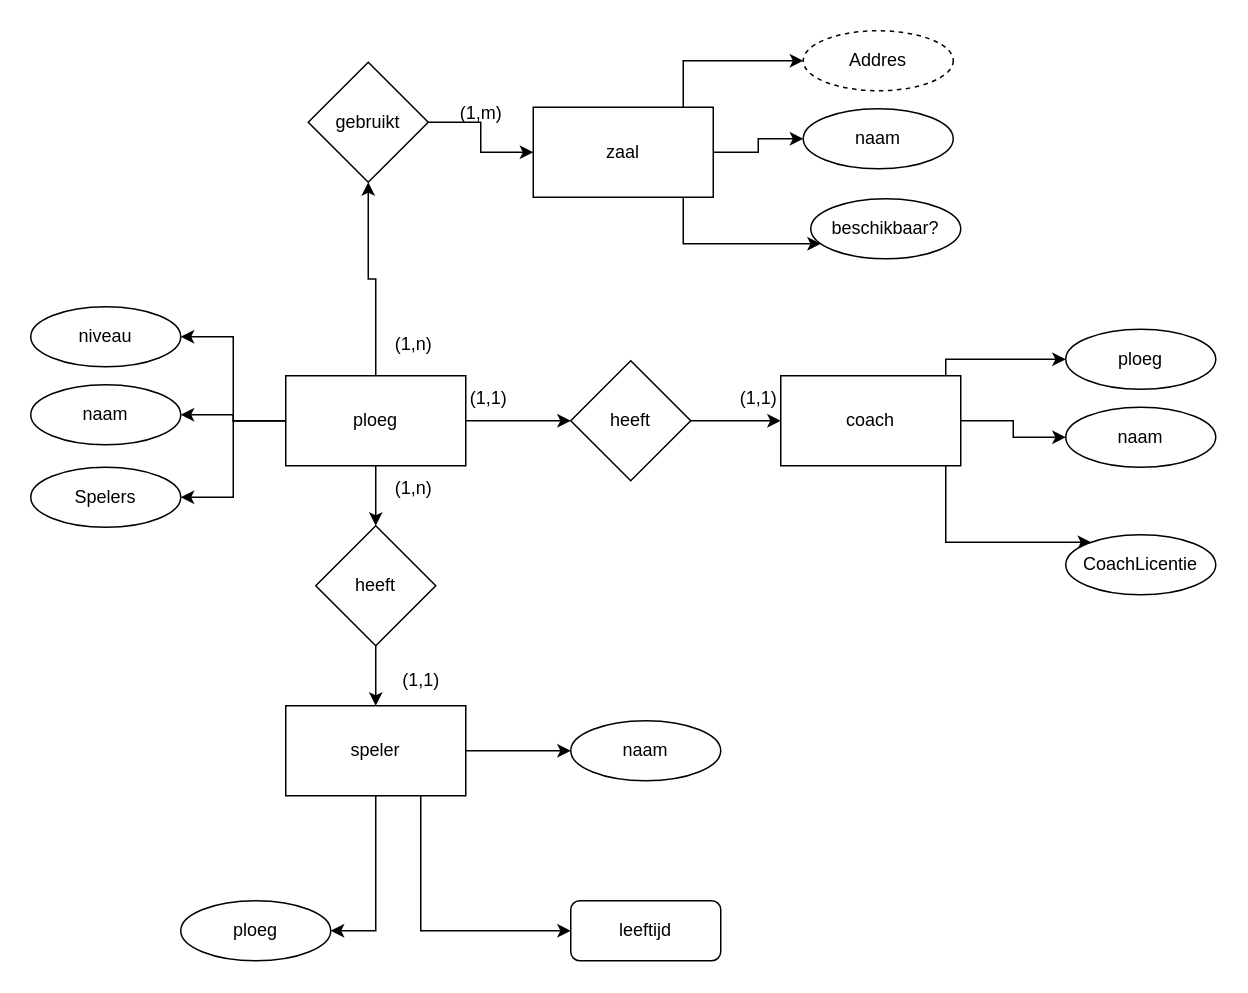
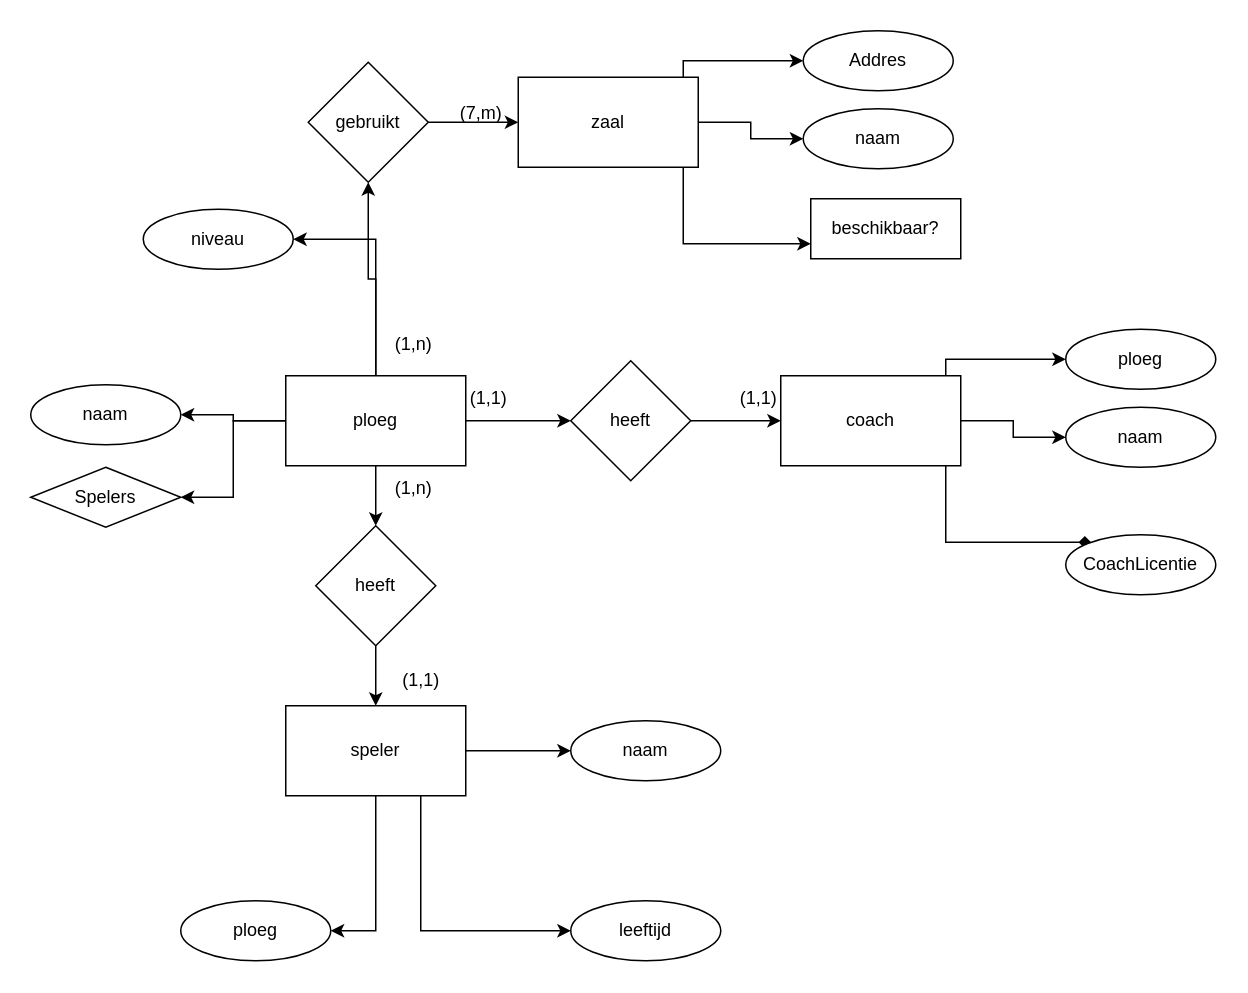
(878, 61) -> (878, 61)
(482, 113) -> (482, 113)
(623, 152) -> (608, 122)
(886, 229) -> (886, 229)
(106, 337) -> (218, 239)
(106, 497) -> (106, 497)
(1080, 542) -> (1079, 542)
(646, 931) -> (646, 931)
